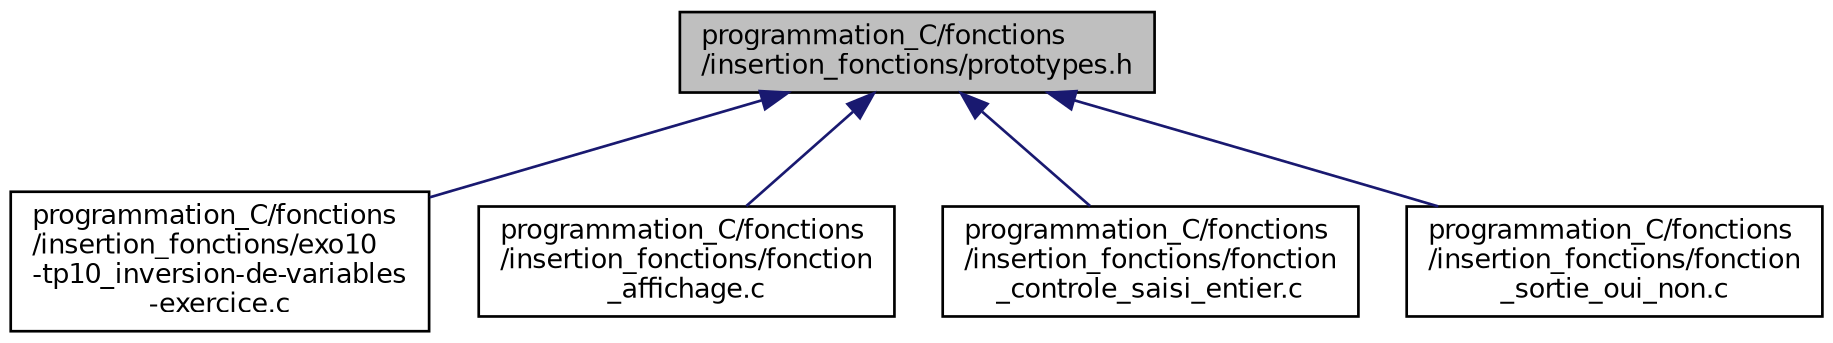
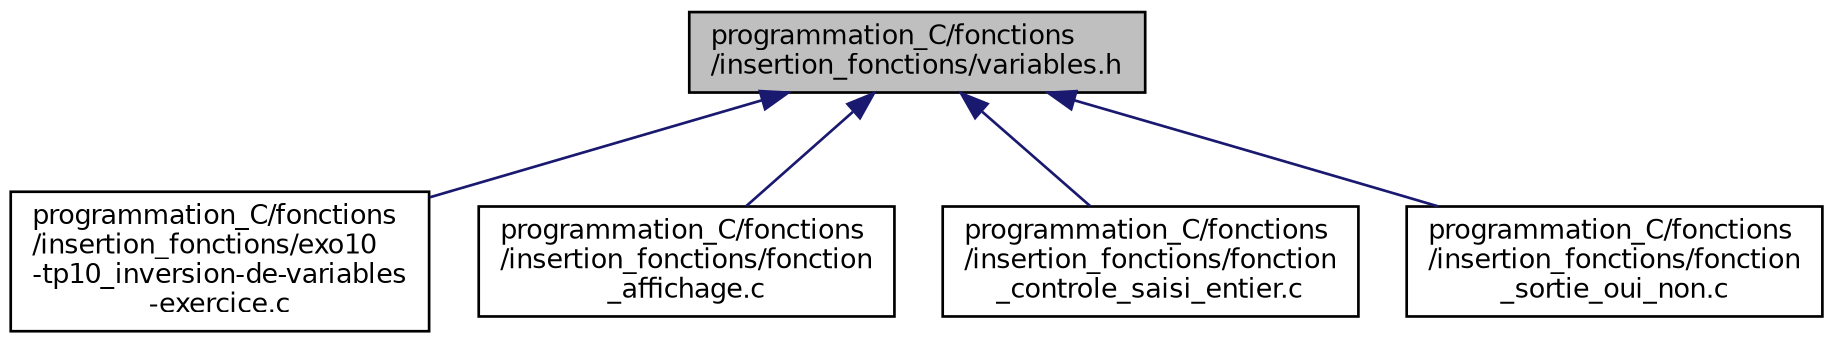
(917, 52) -> (917, 52)
